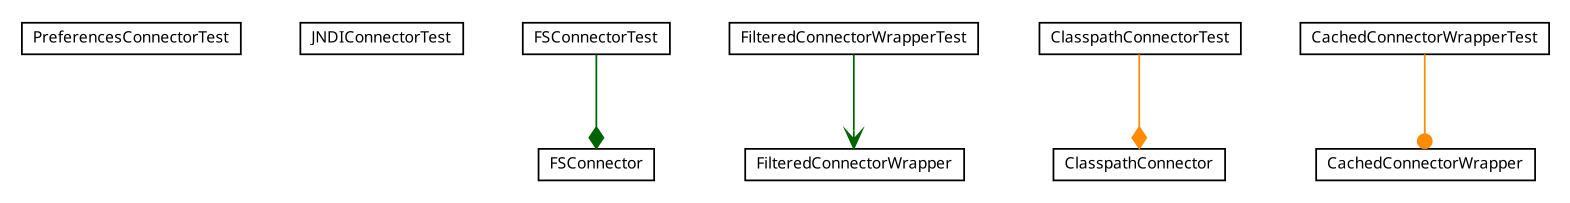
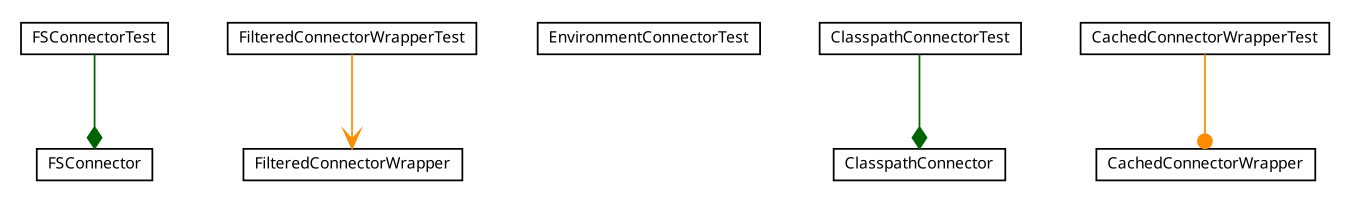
(130, 39) -> none
(381, 39) -> none
none -> (648, 39)
(1139, 91) -> (919, 91)
(854, 92) -> (352, 92)
